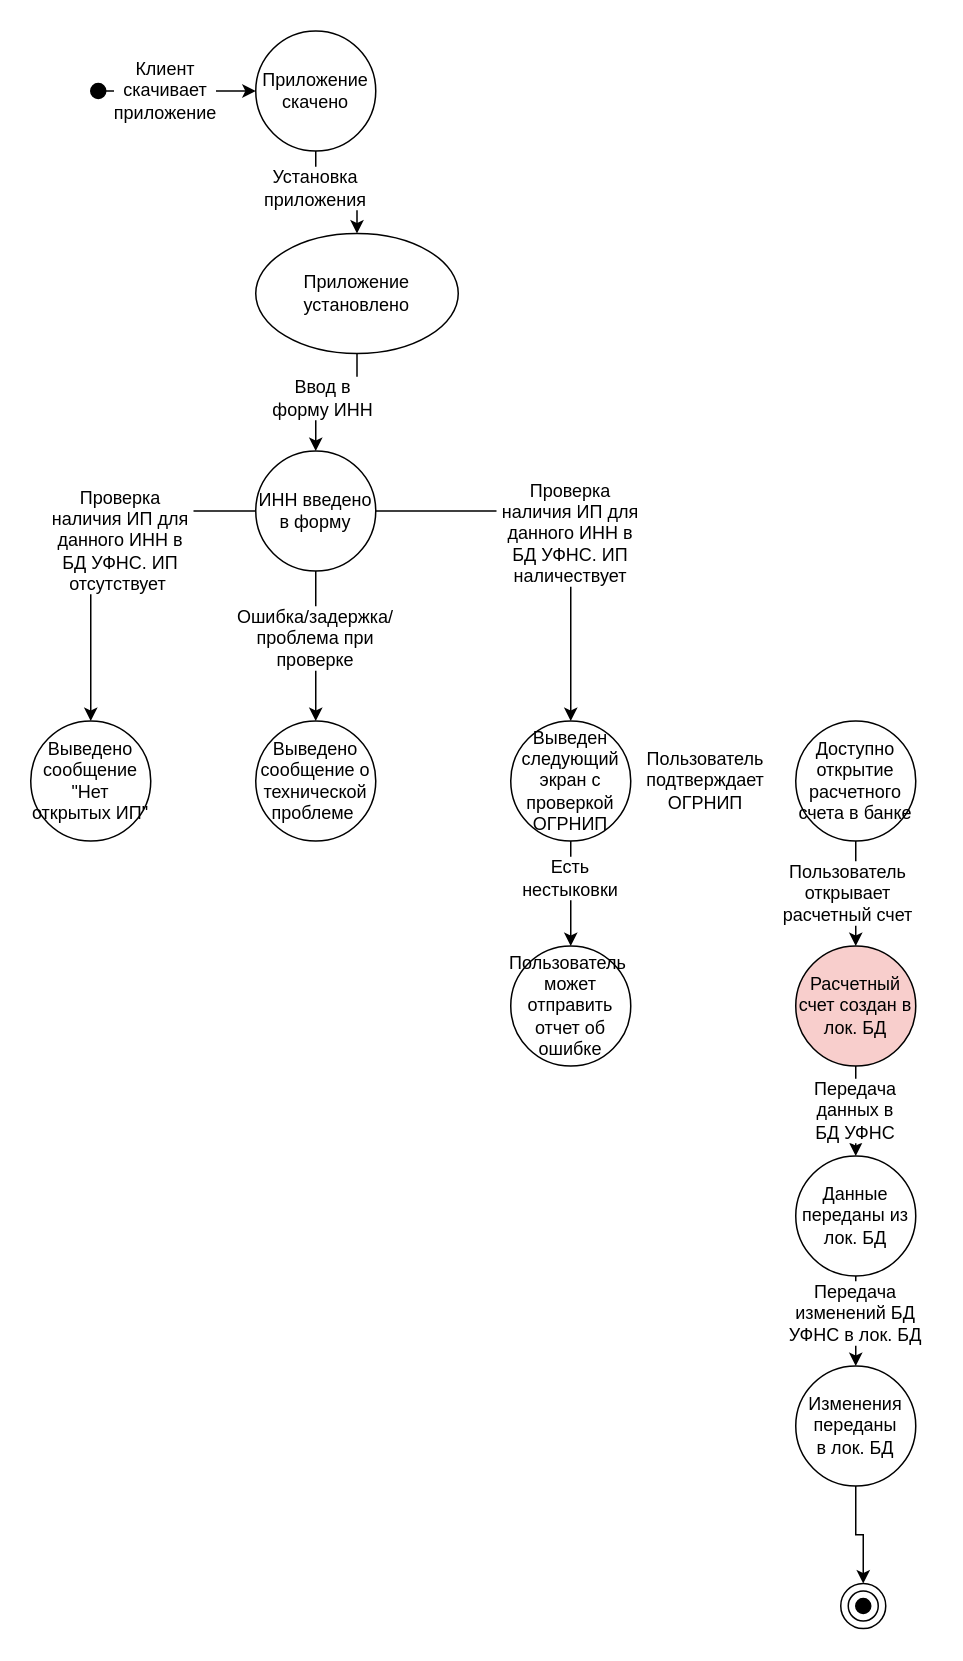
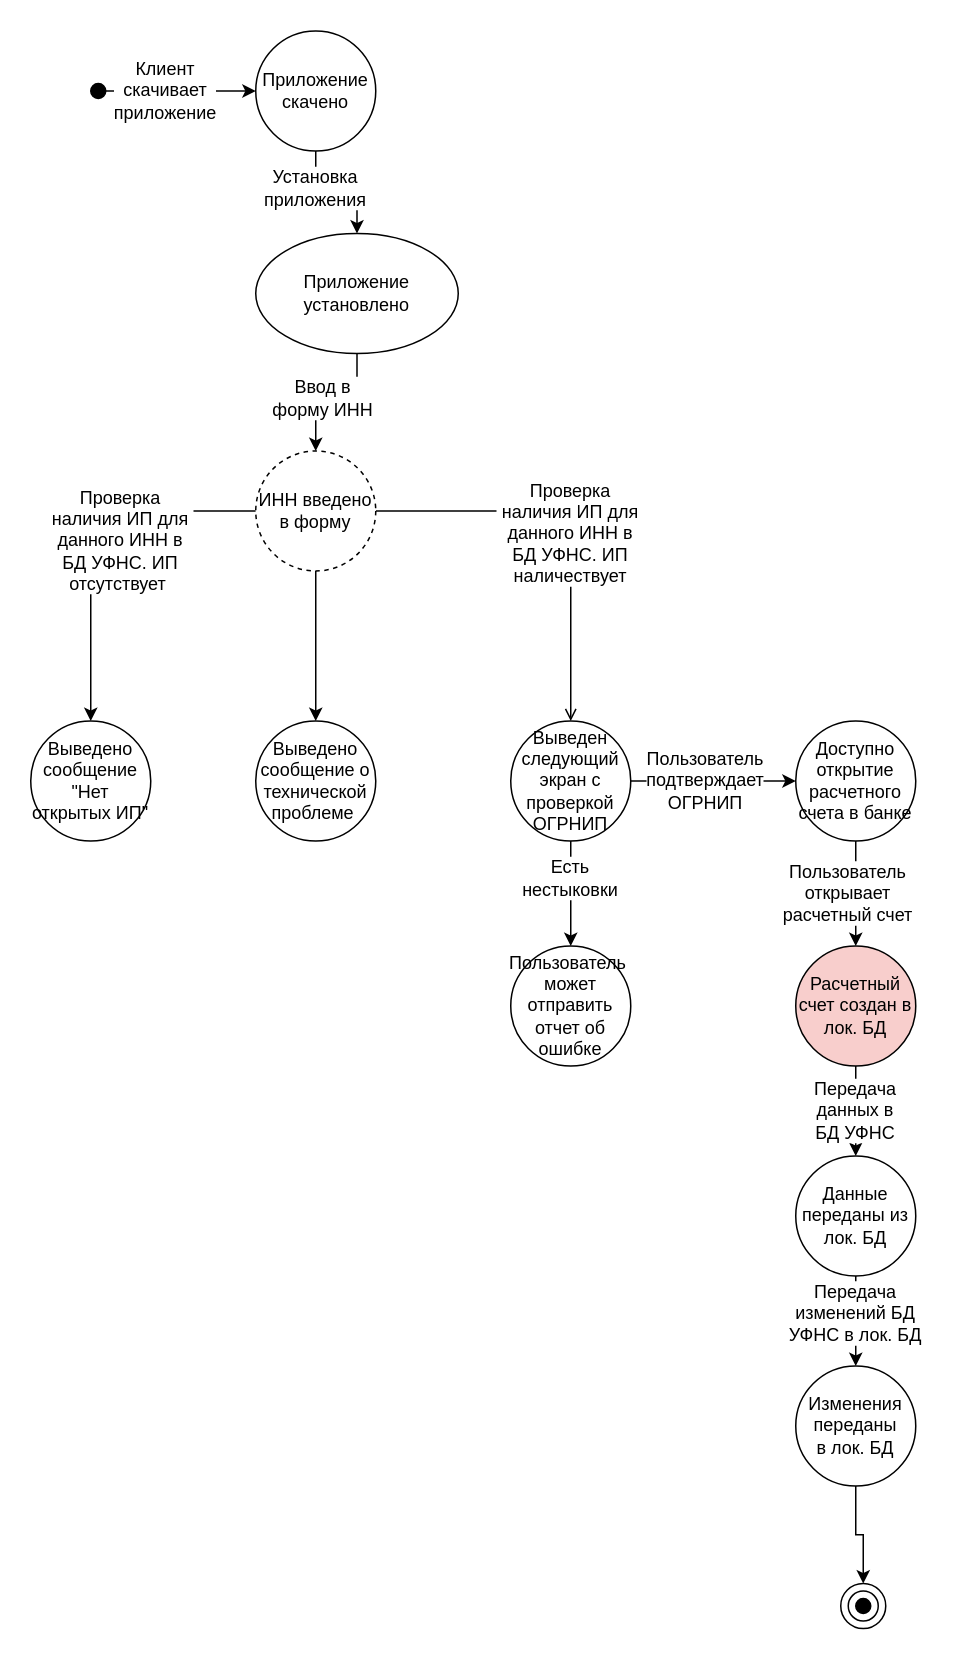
(316, 511) -> (316, 511)
(316, 638) -> none
(571, 709) -> (571, 711)
none -> (774, 781)
